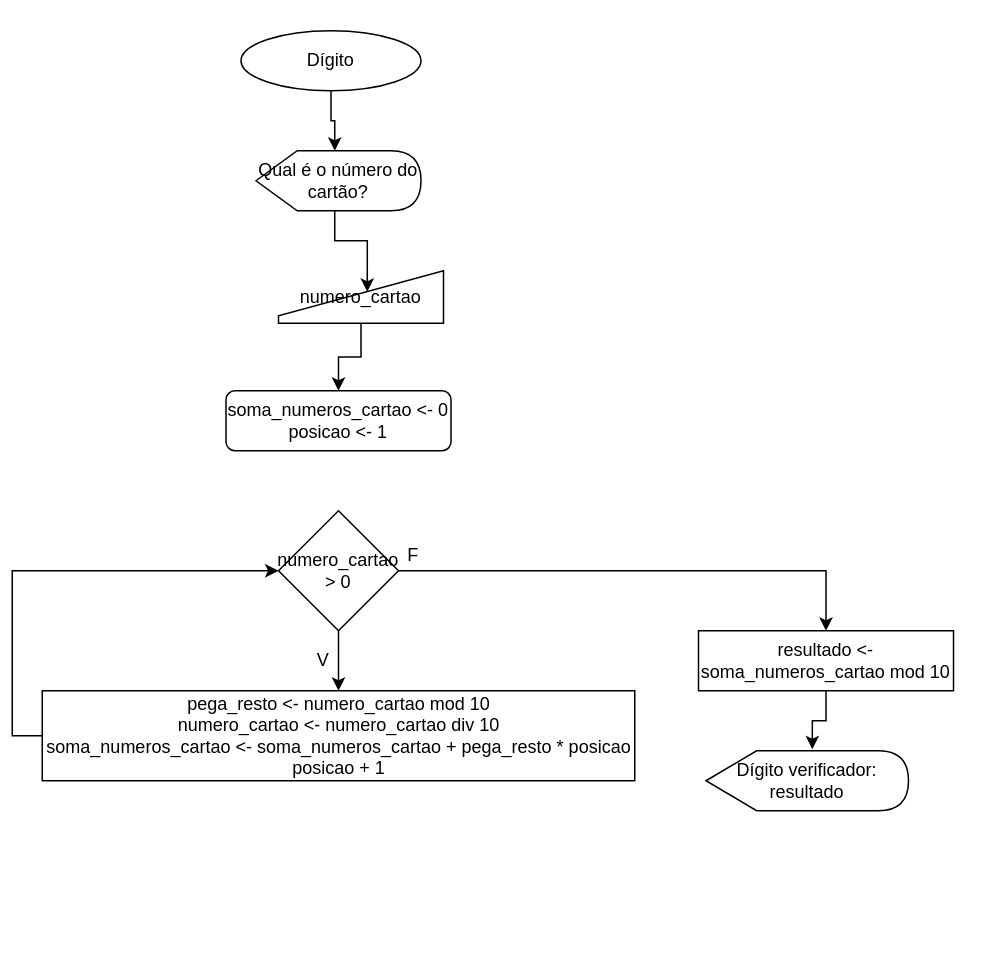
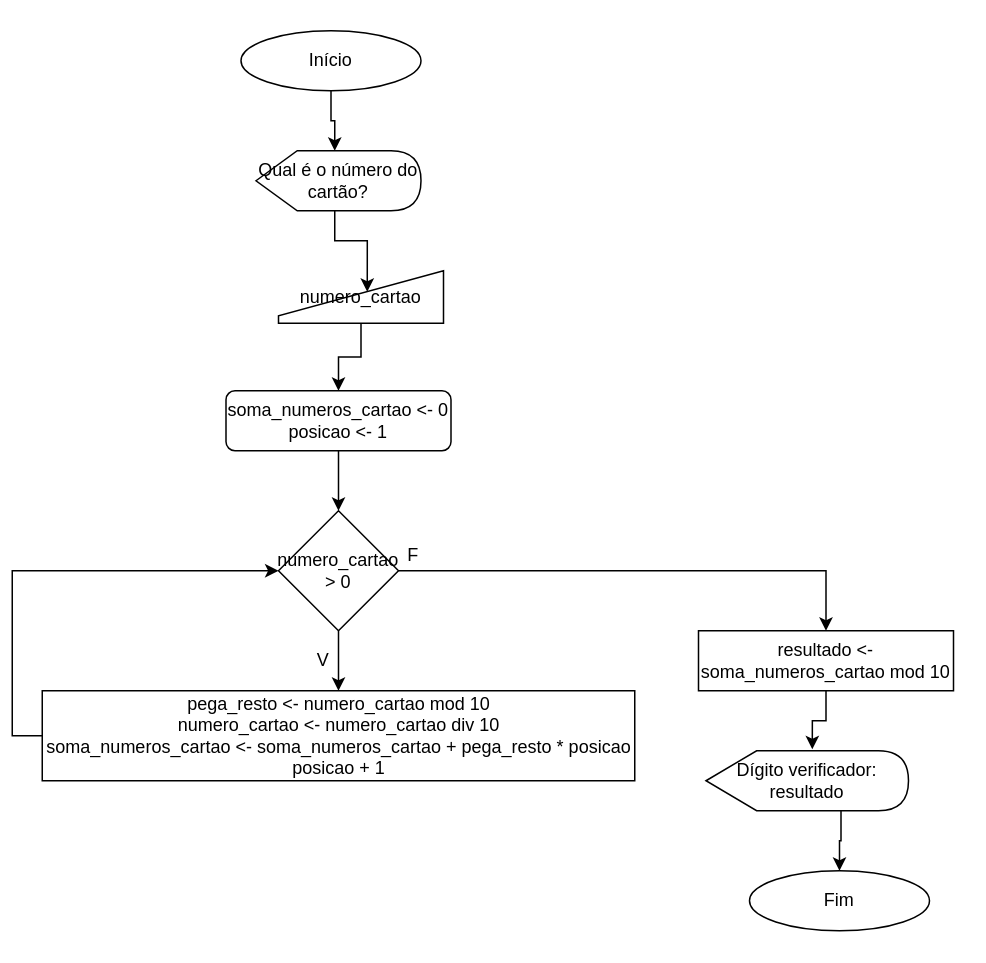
(331, 61) -> (331, 61)
none -> (338, 476)
none -> (841, 836)
none -> (839, 901)
